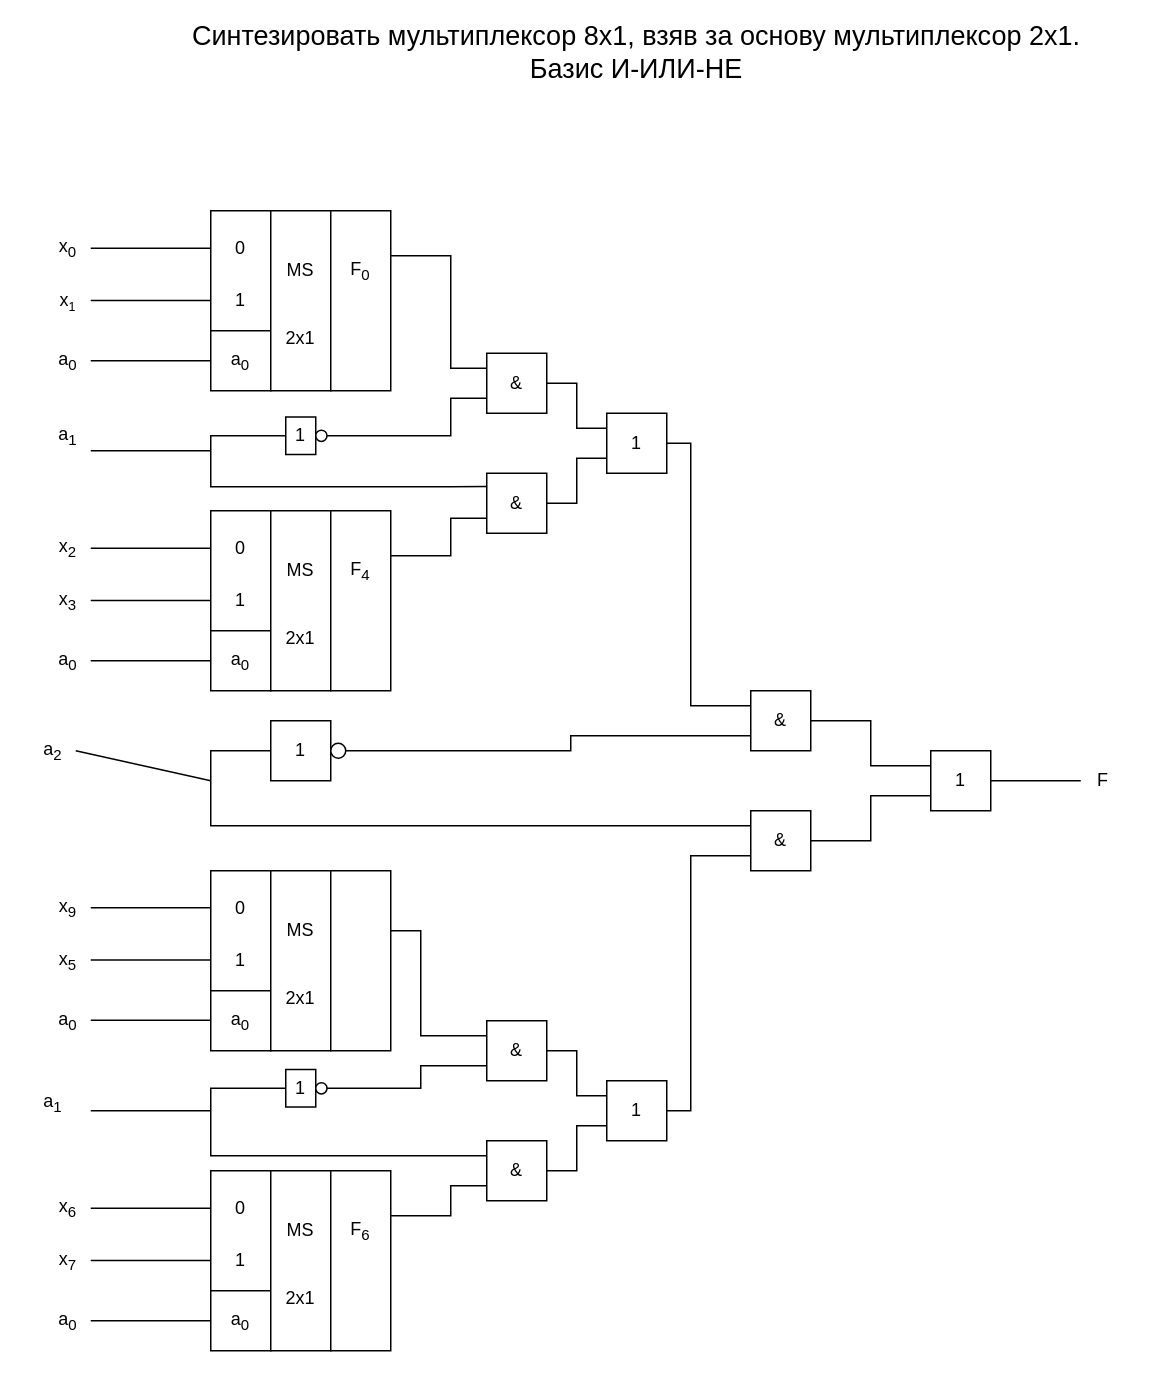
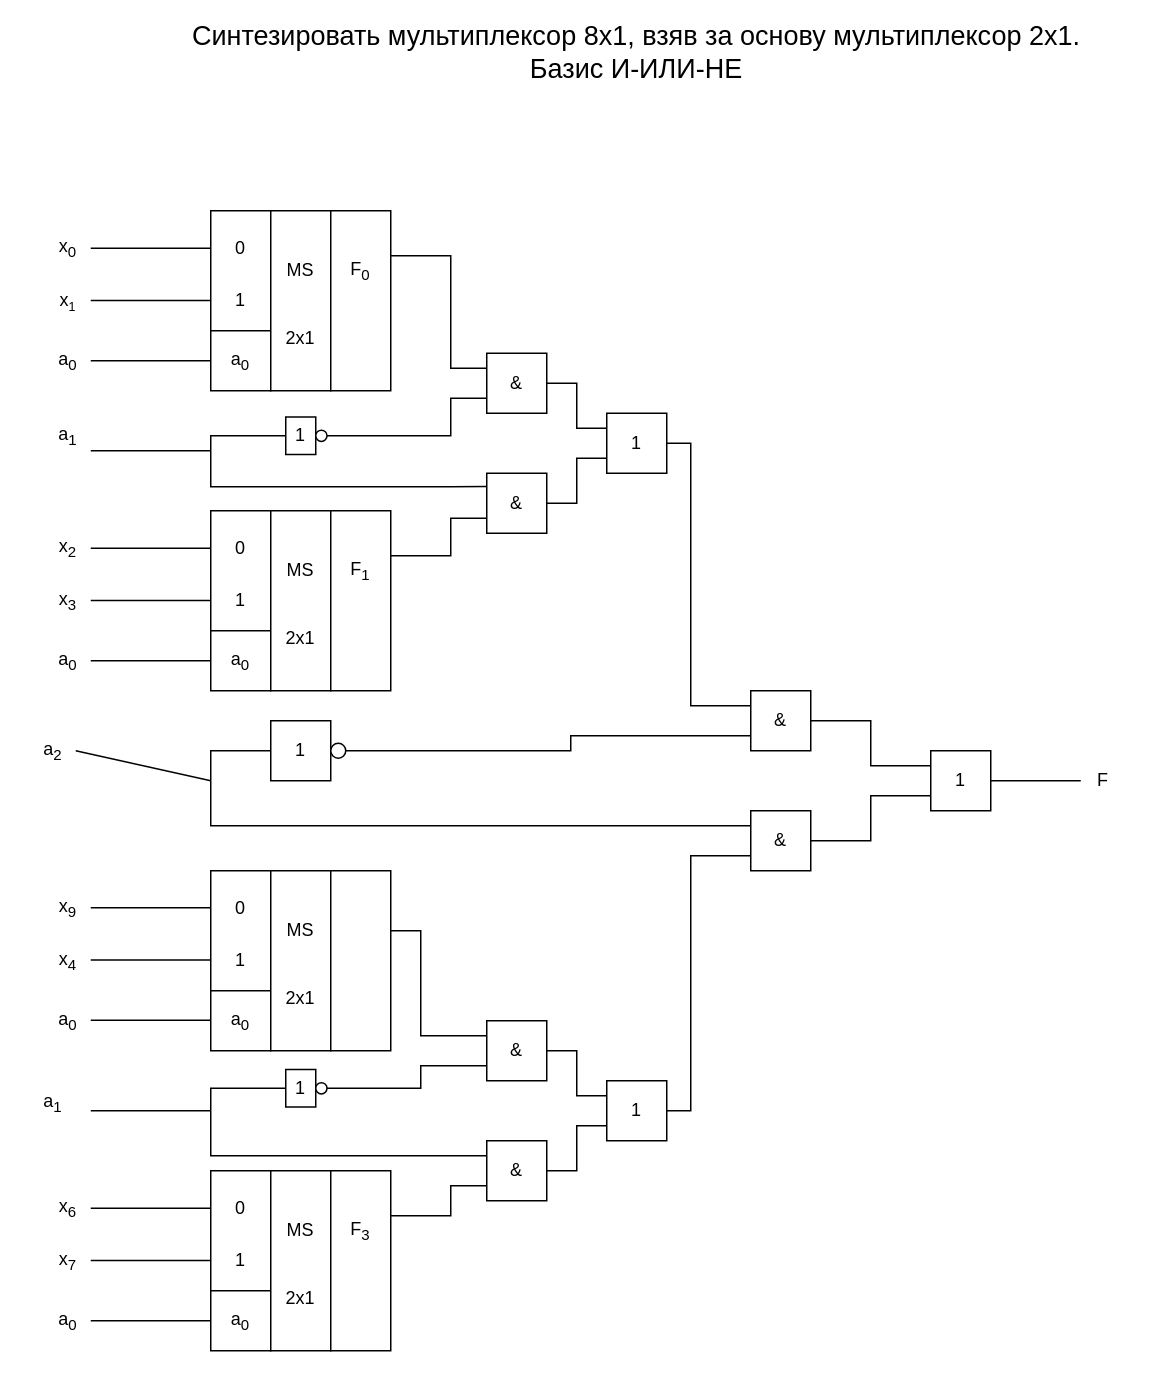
(361, 571) -> (361, 571)
(68, 961) -> (68, 961)
(361, 1231) -> (361, 1231)
